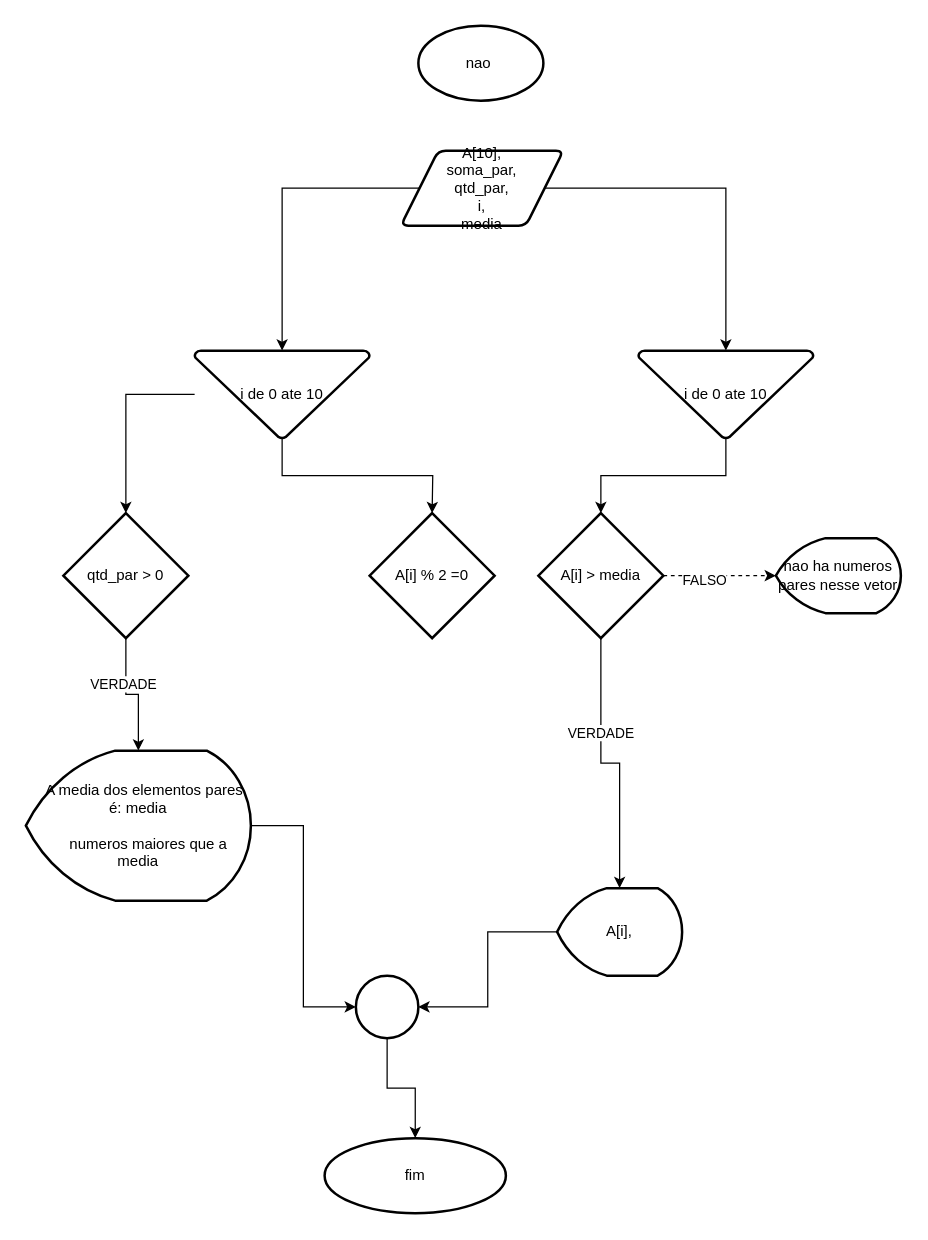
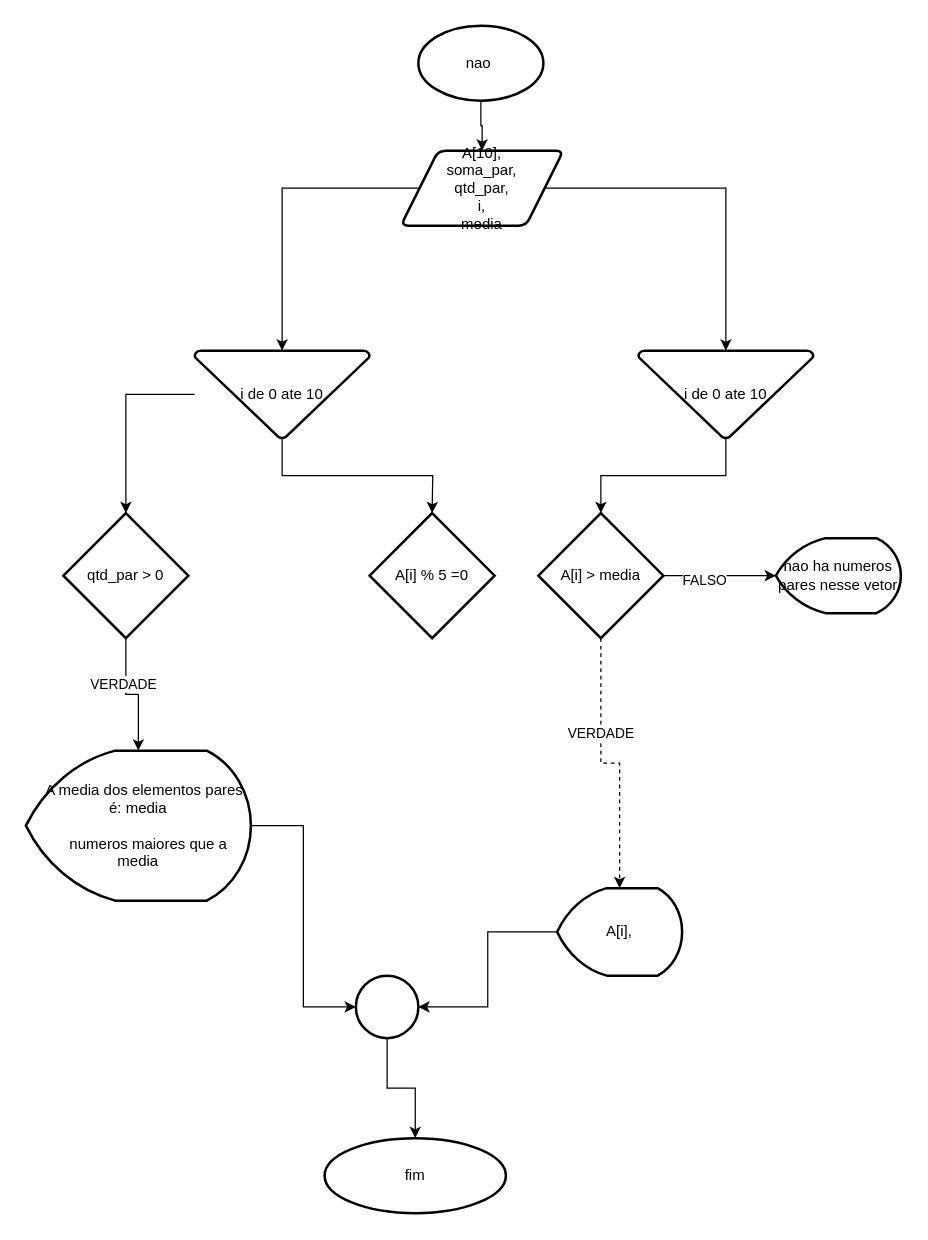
none -> (481, 122)
(432, 576) -> (432, 576)
(747, 576) -> (747, 576)
(619, 800) -> (619, 800)
